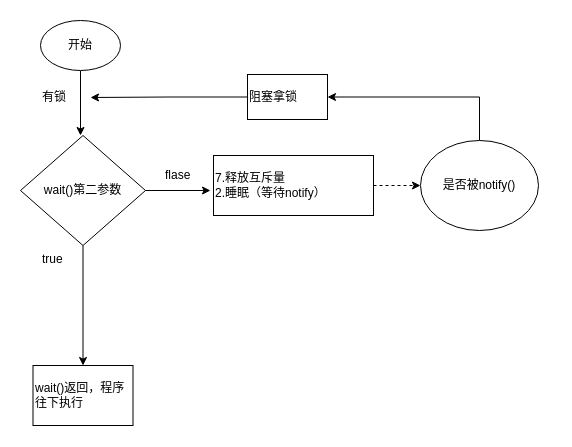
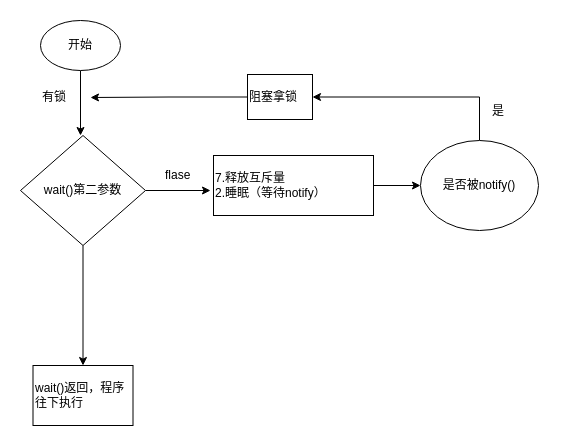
(288, 97) -> (280, 97)
none -> (521, 113)
(394, 186) -> (394, 186)
(71, 261) -> none
